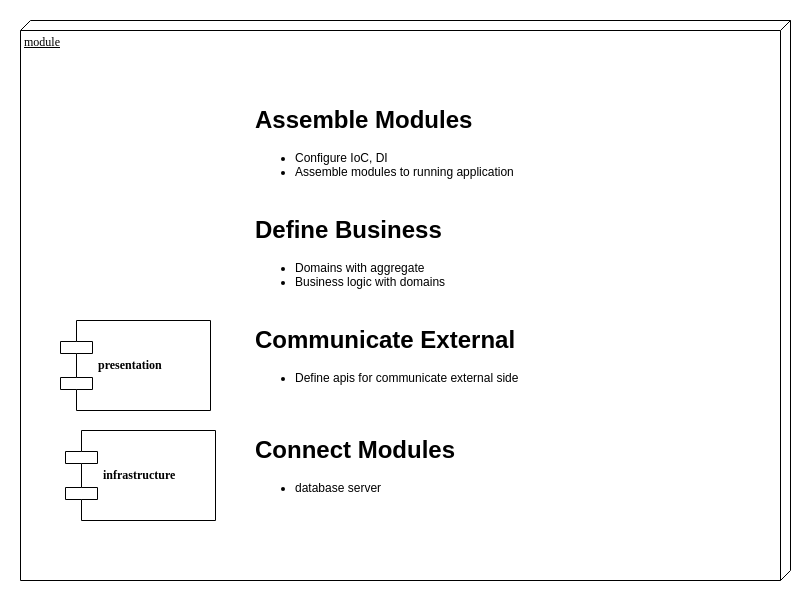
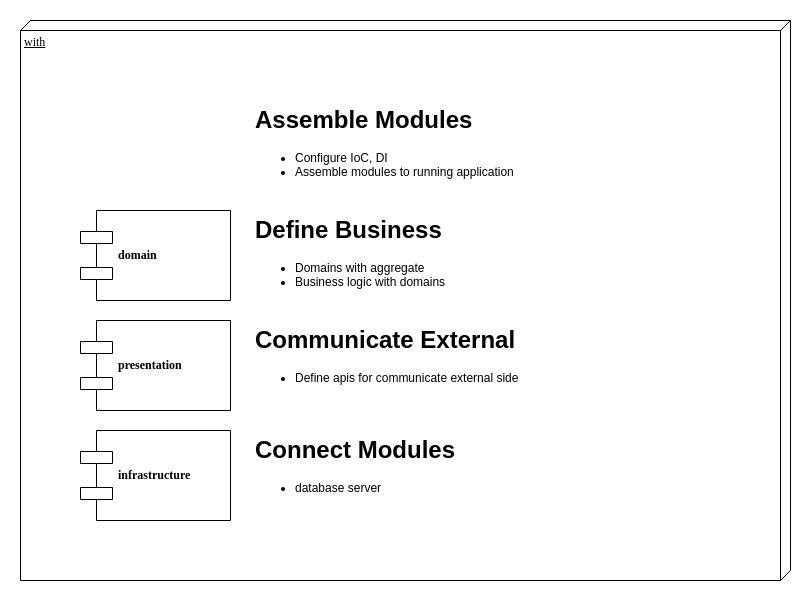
(43, 43) -> (36, 43)
none -> (156, 256)
(136, 366) -> (156, 366)
(141, 476) -> (156, 476)
